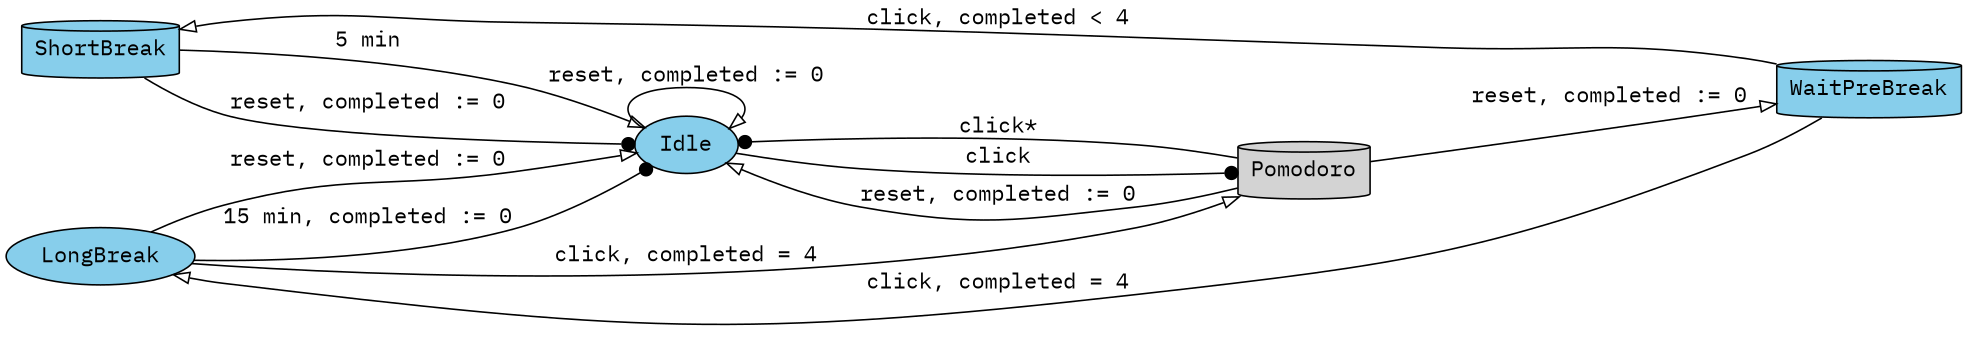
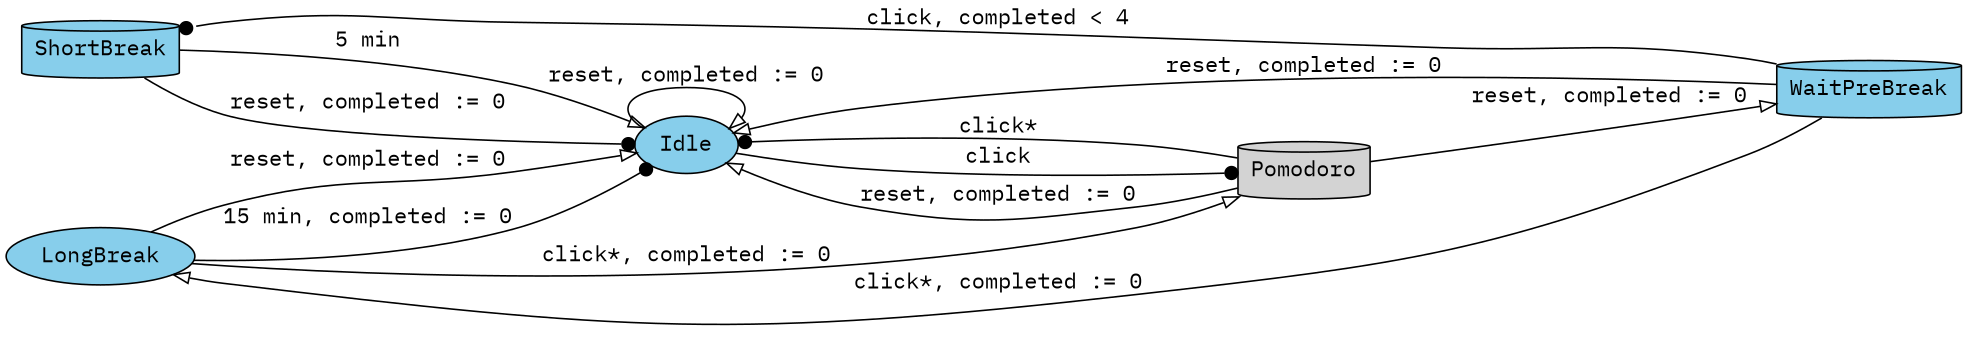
(987, 32) -> (987, 32)
none -> (1262, 80)
(686, 255) -> (686, 255)
(998, 283) -> (998, 283)
